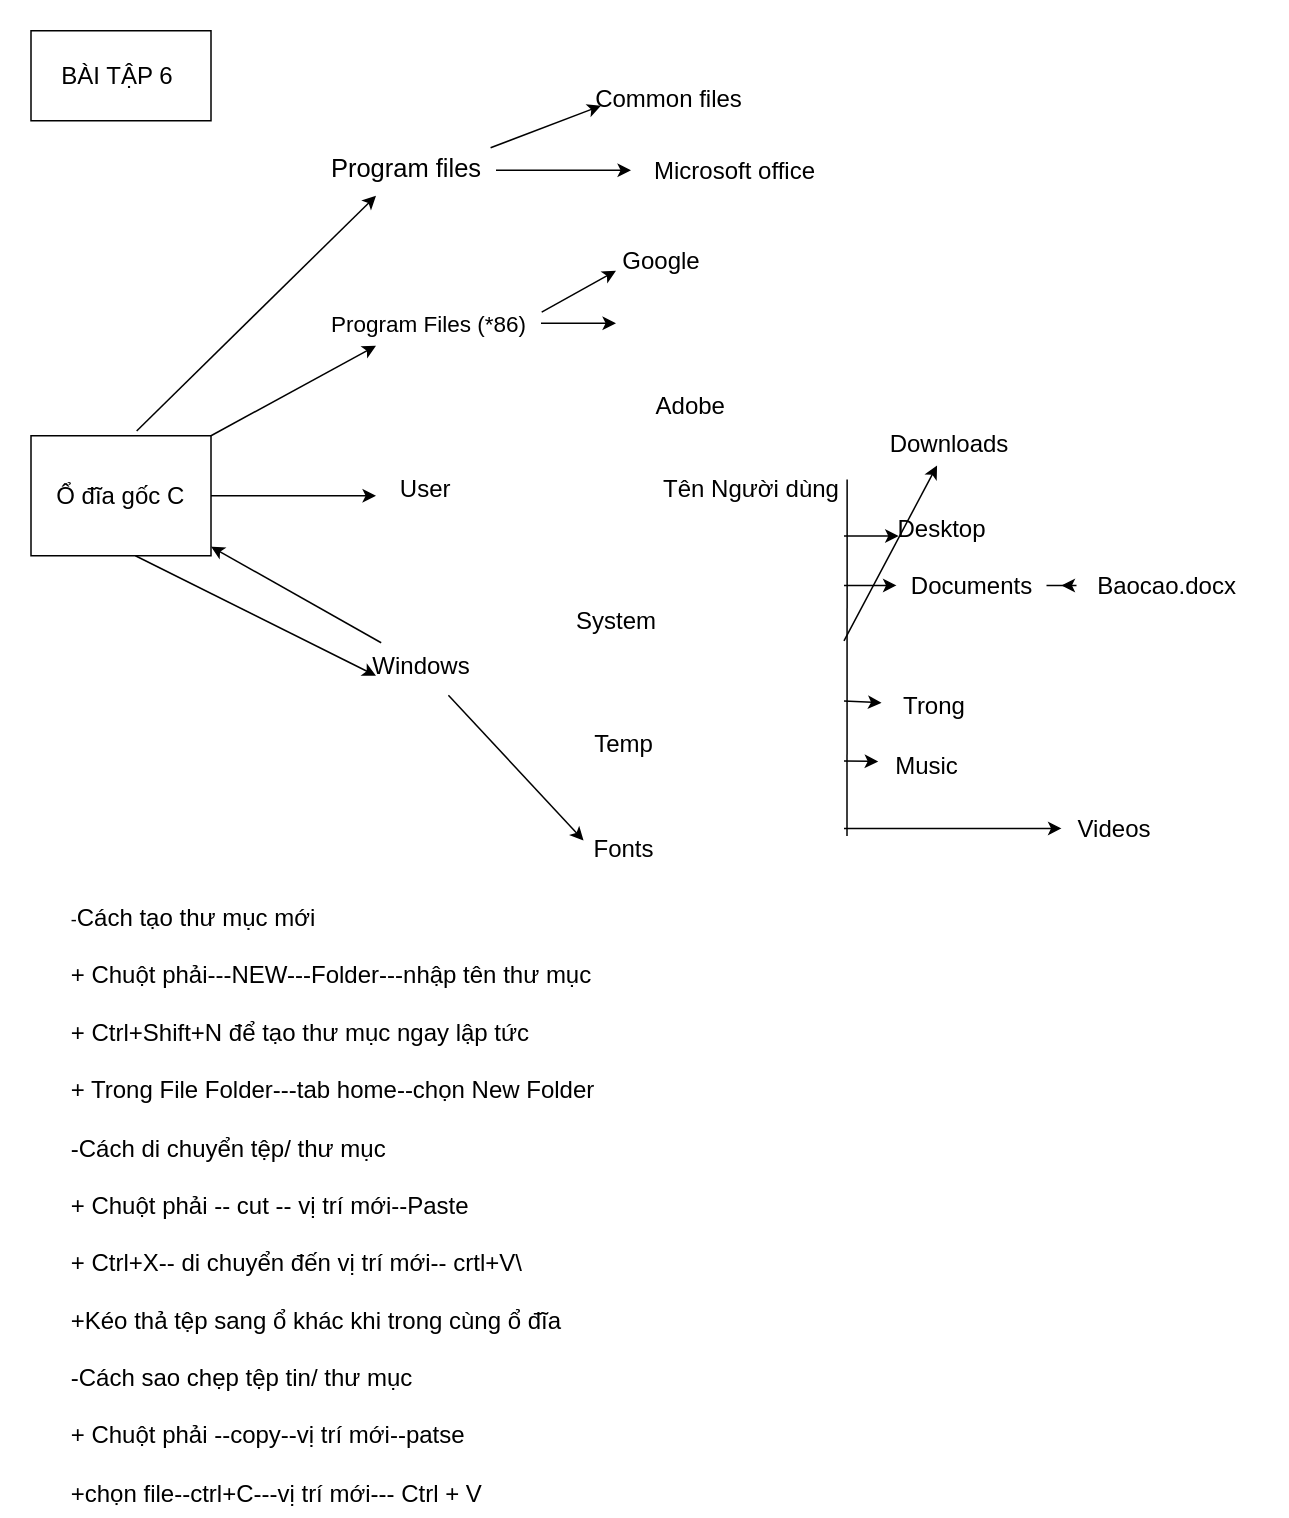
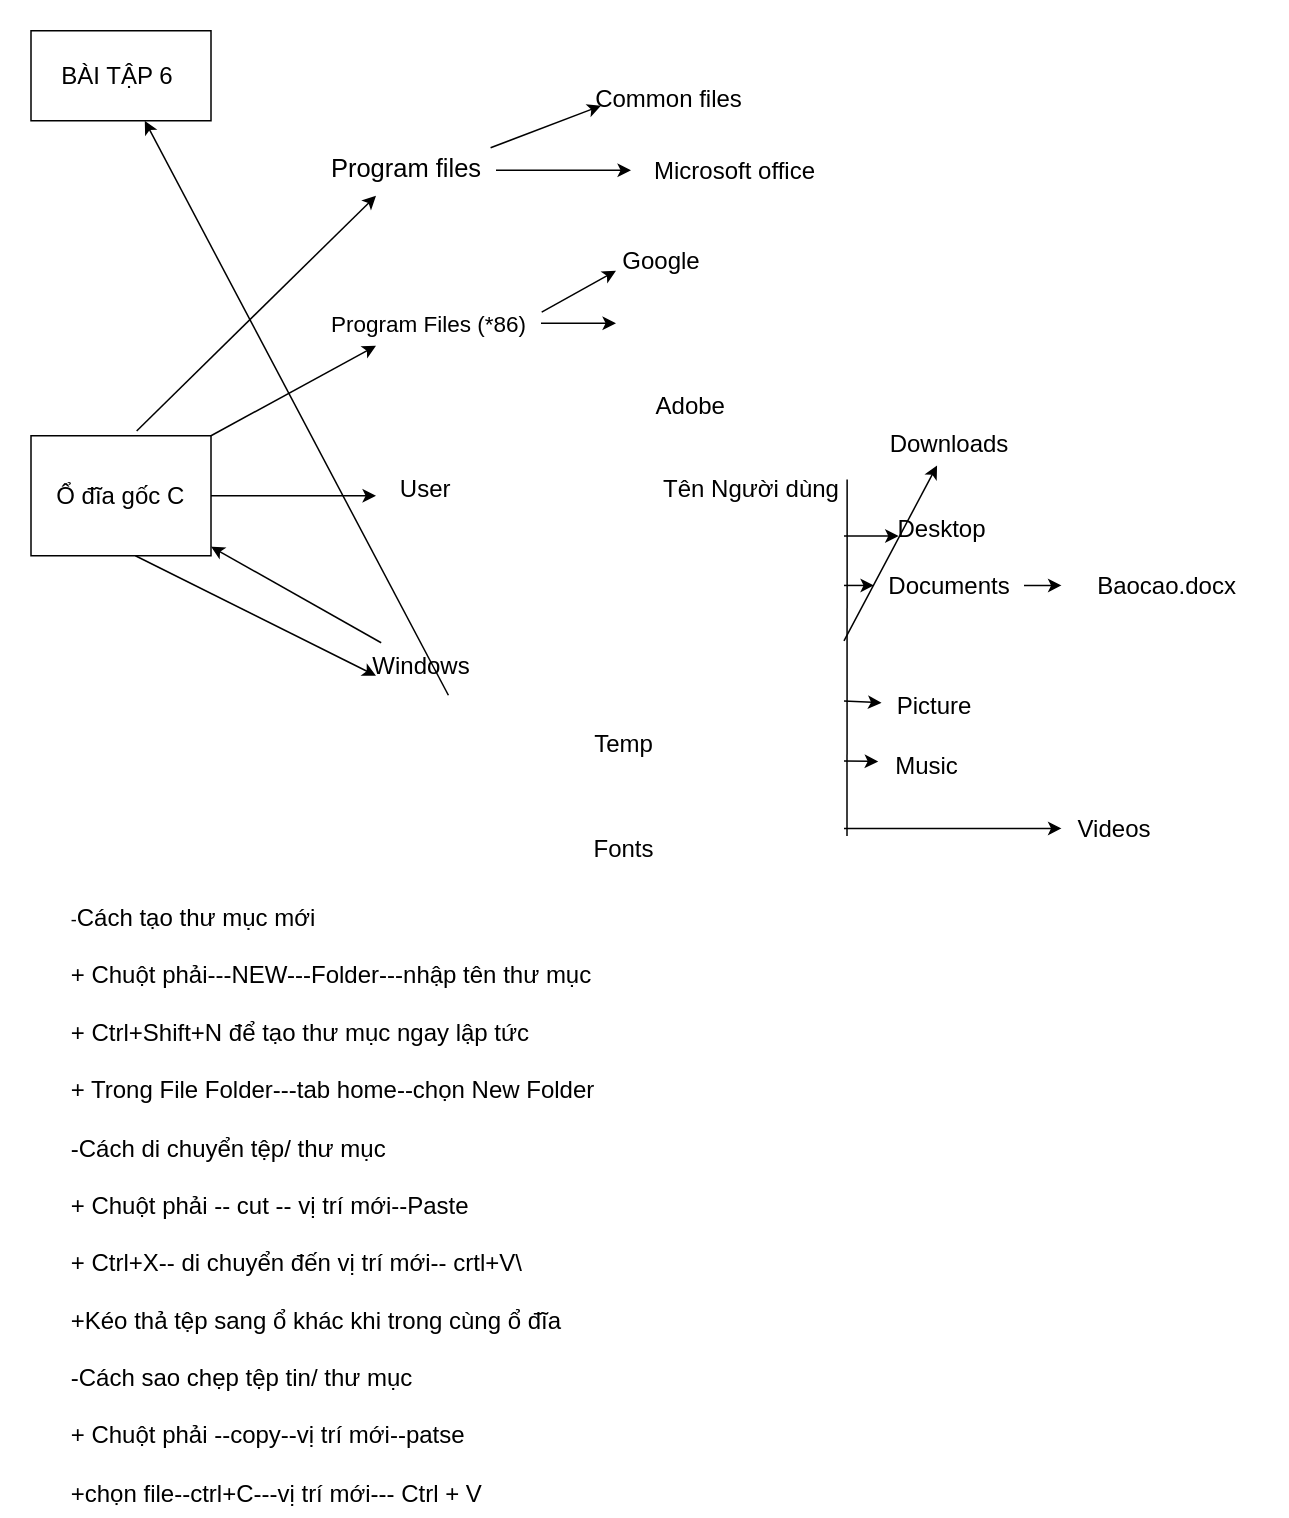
(971, 585) -> (949, 585)
(616, 620) -> none
(935, 706) -> (935, 706)
(512, 764) -> (299, 412)
